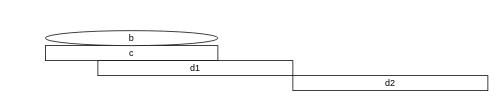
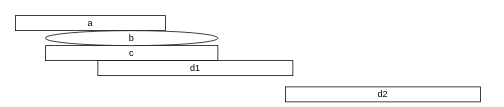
none -> (90, 23)
(390, 83) -> (383, 94)
